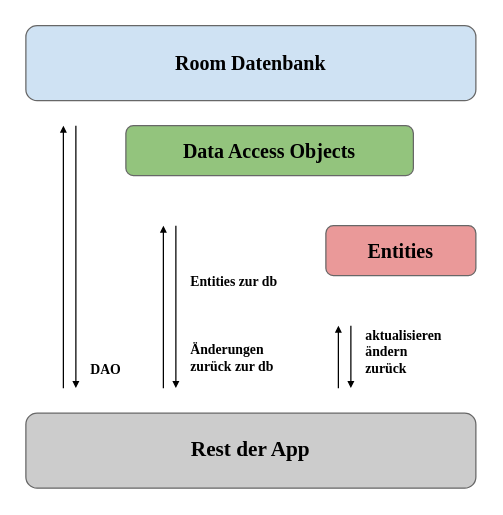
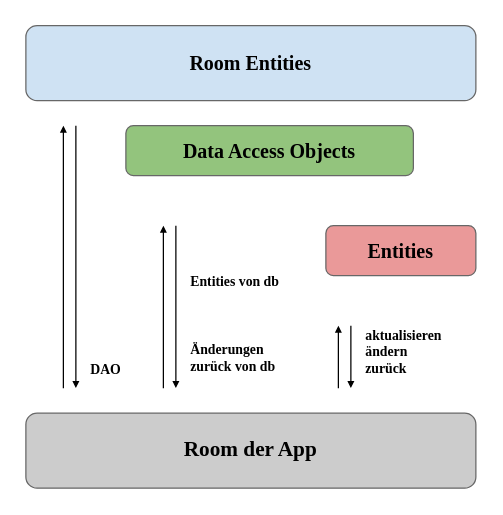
(251, 63) -> (251, 63)
(241, 282) -> (241, 282)
(239, 358) -> (239, 358)
(251, 451) -> (251, 451)
